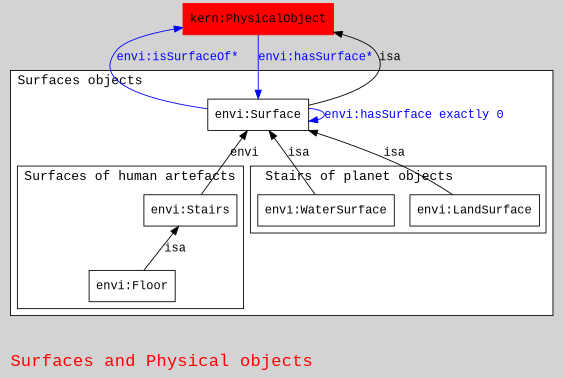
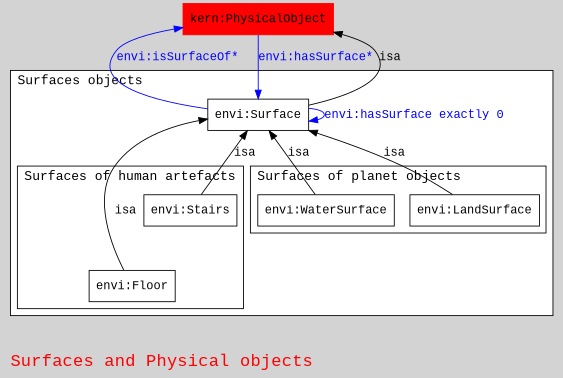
(245, 153) -> (245, 153)
(360, 177) -> (360, 177)
(158, 252) -> (110, 176)
